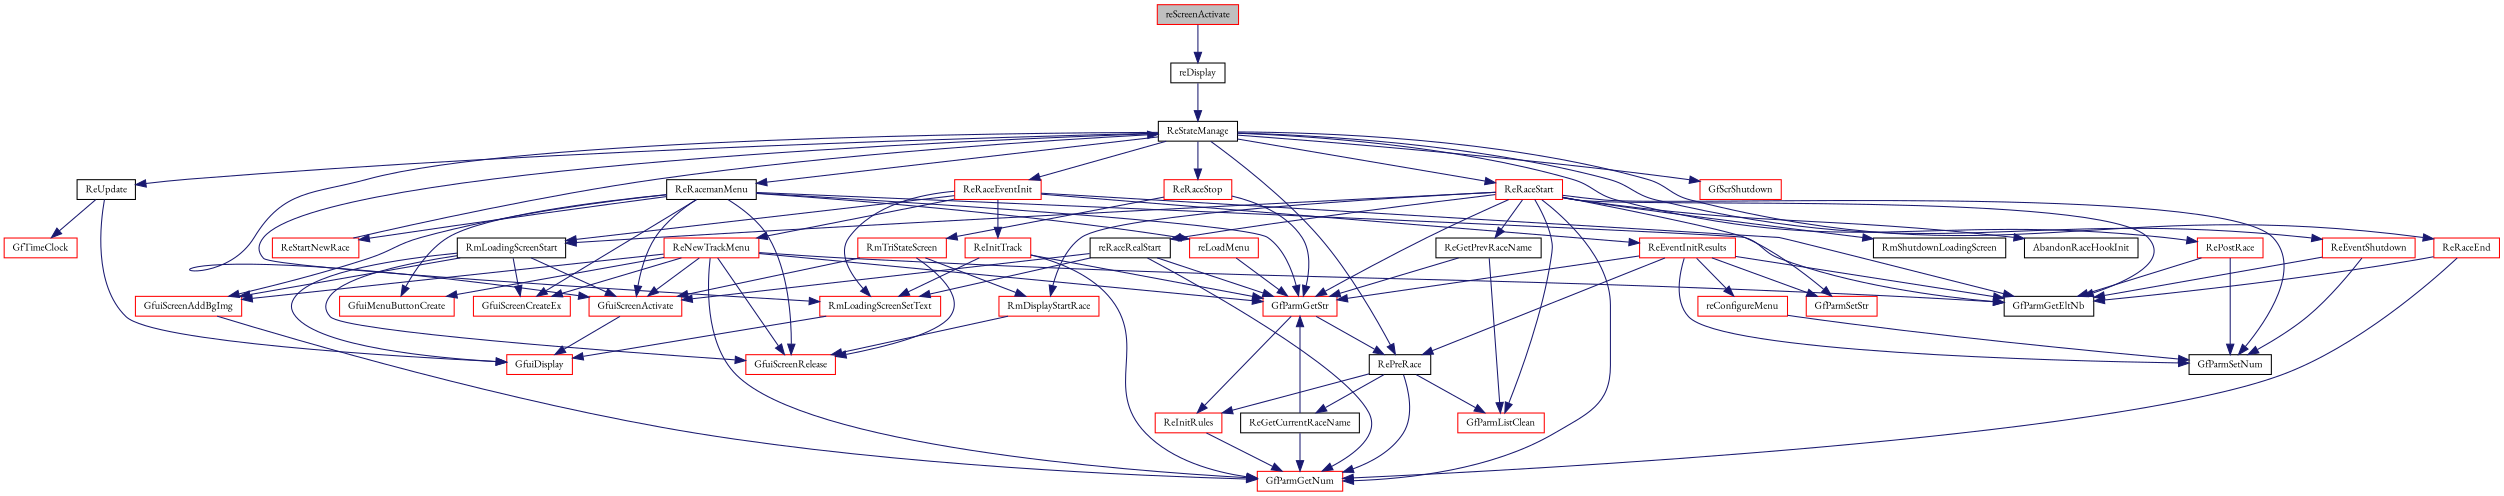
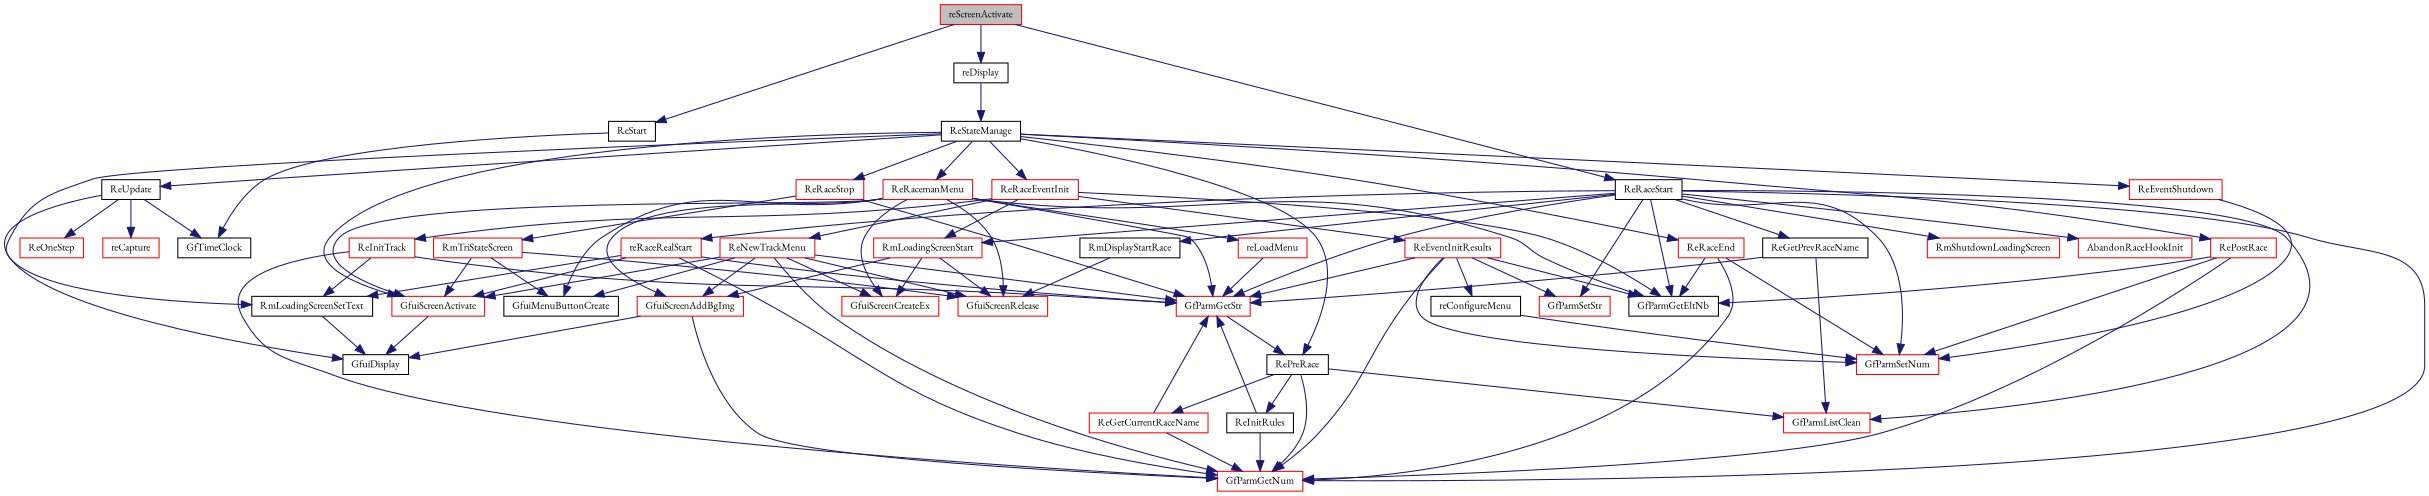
none -> (632, 131)
(1361, 160) -> (1310, 101)
(711, 190) -> (928, 190)
(1529, 190) -> (1649, 190)
(1741, 190) -> none
(852, 234) -> none
(41, 248) -> (214, 248)
none -> (52, 248)
none -> (131, 248)
(316, 248) -> none
(511, 248) -> (928, 248)
(1130, 248) -> (661, 248)
(1940, 248) -> (1993, 248)
(2081, 248) -> (2135, 248)
(971, 275) -> (515, 274)
(2213, 276) -> none
(1315, 277) -> none
(578, 279) -> none
(1549, 304) -> (1367, 365)
(397, 306) -> (561, 306)
(880, 306) -> (312, 306)
(1049, 306) -> (1130, 248)
(1743, 306) -> (1476, 306)
none -> (1804, 306)
(302, 322) -> (530, 336)
(1248, 361) -> (1239, 369)
(540, 365) -> (376, 365)
(2230, 365) -> (1898, 365)
(1189, 423) -> (1260, 423)
(1300, 423) -> (1149, 423)
none -> (1794, 449)
